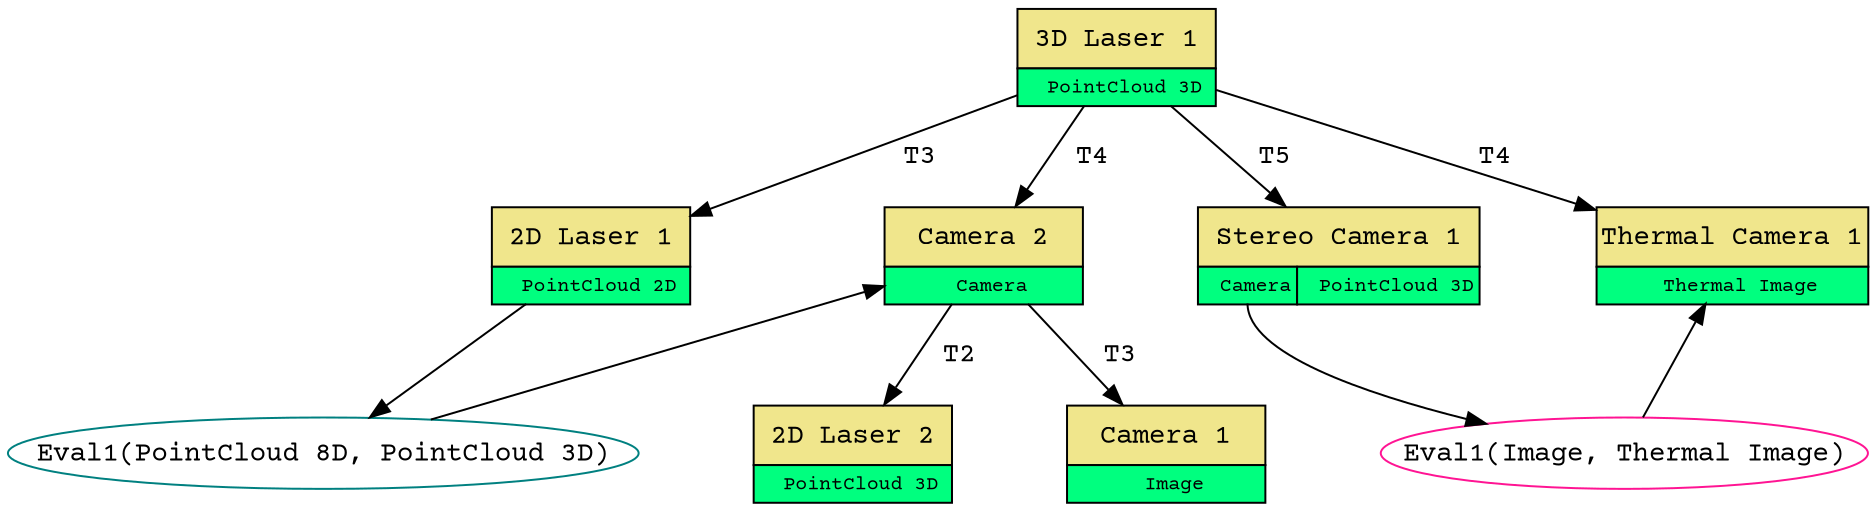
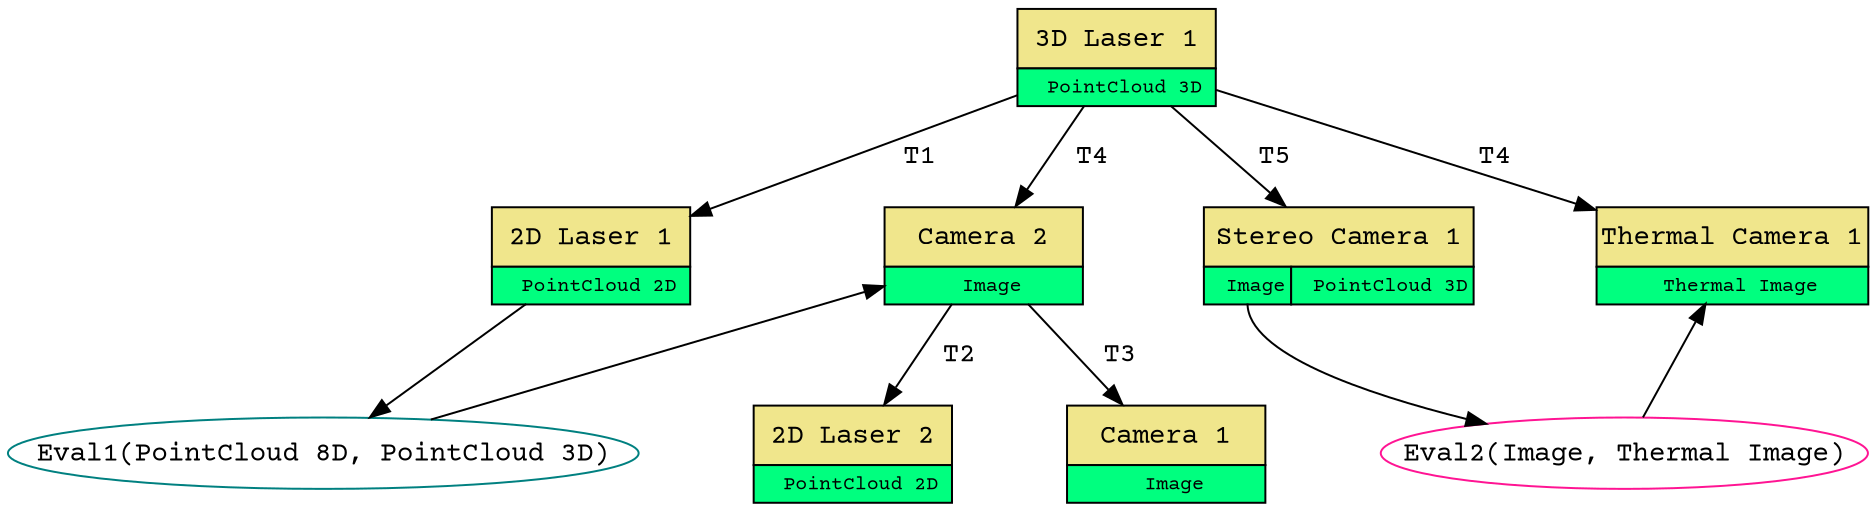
(911, 156) -> (911, 156)
(993, 285) -> (993, 285)
(1256, 285) -> (1256, 285)
(1624, 453) -> (1624, 453)
(862, 483) -> (862, 483)
